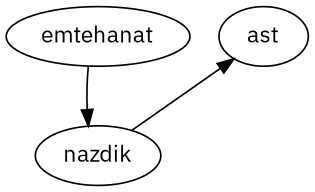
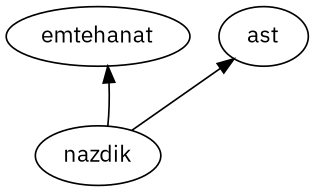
(87, 88) -> (109, 105)
